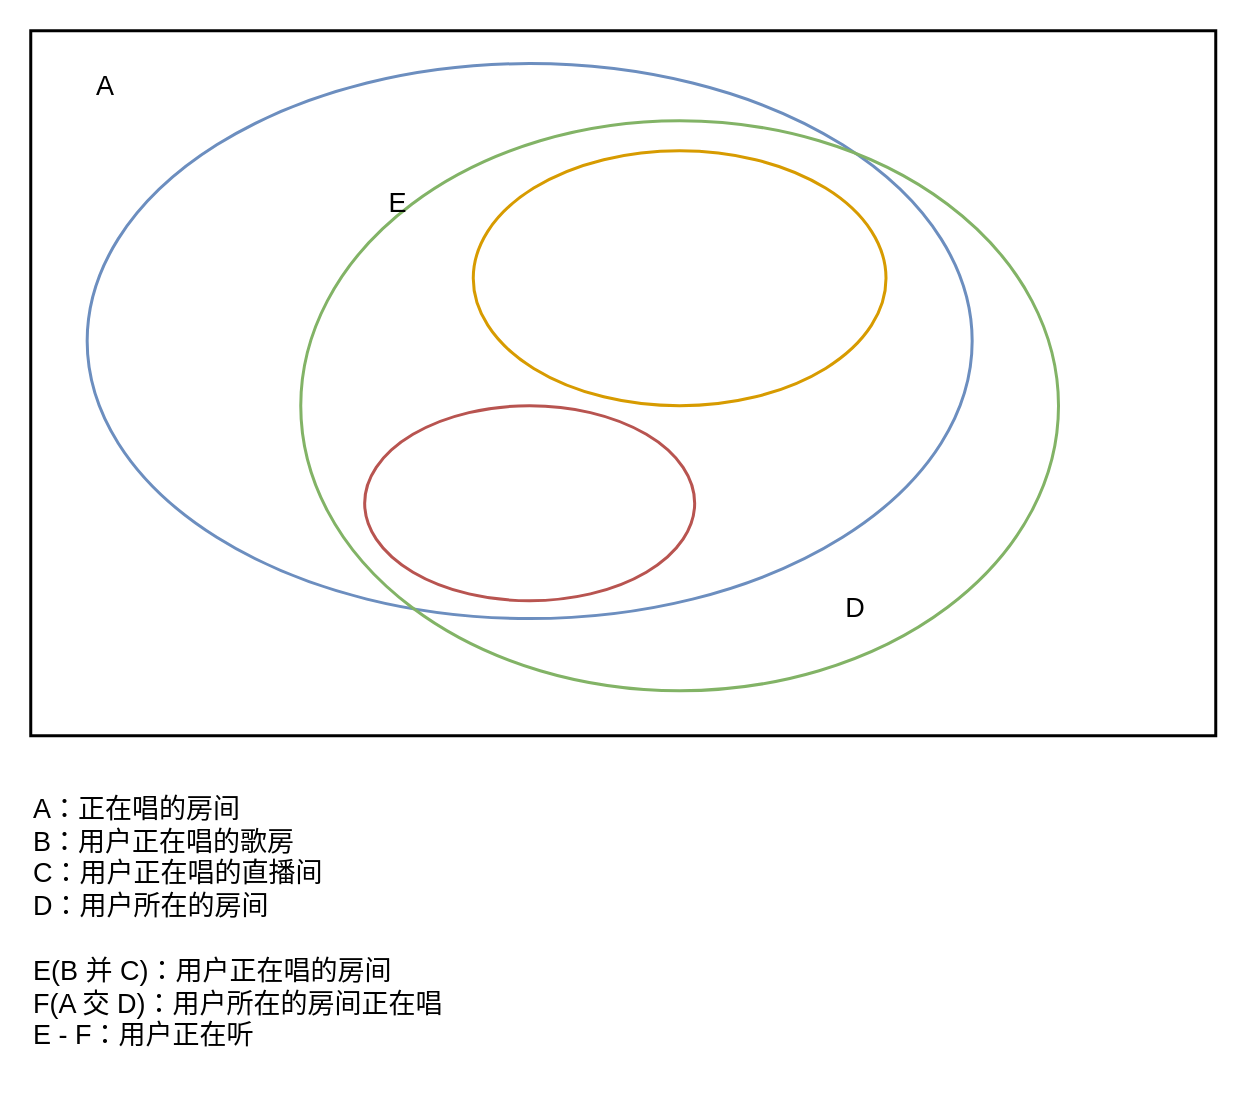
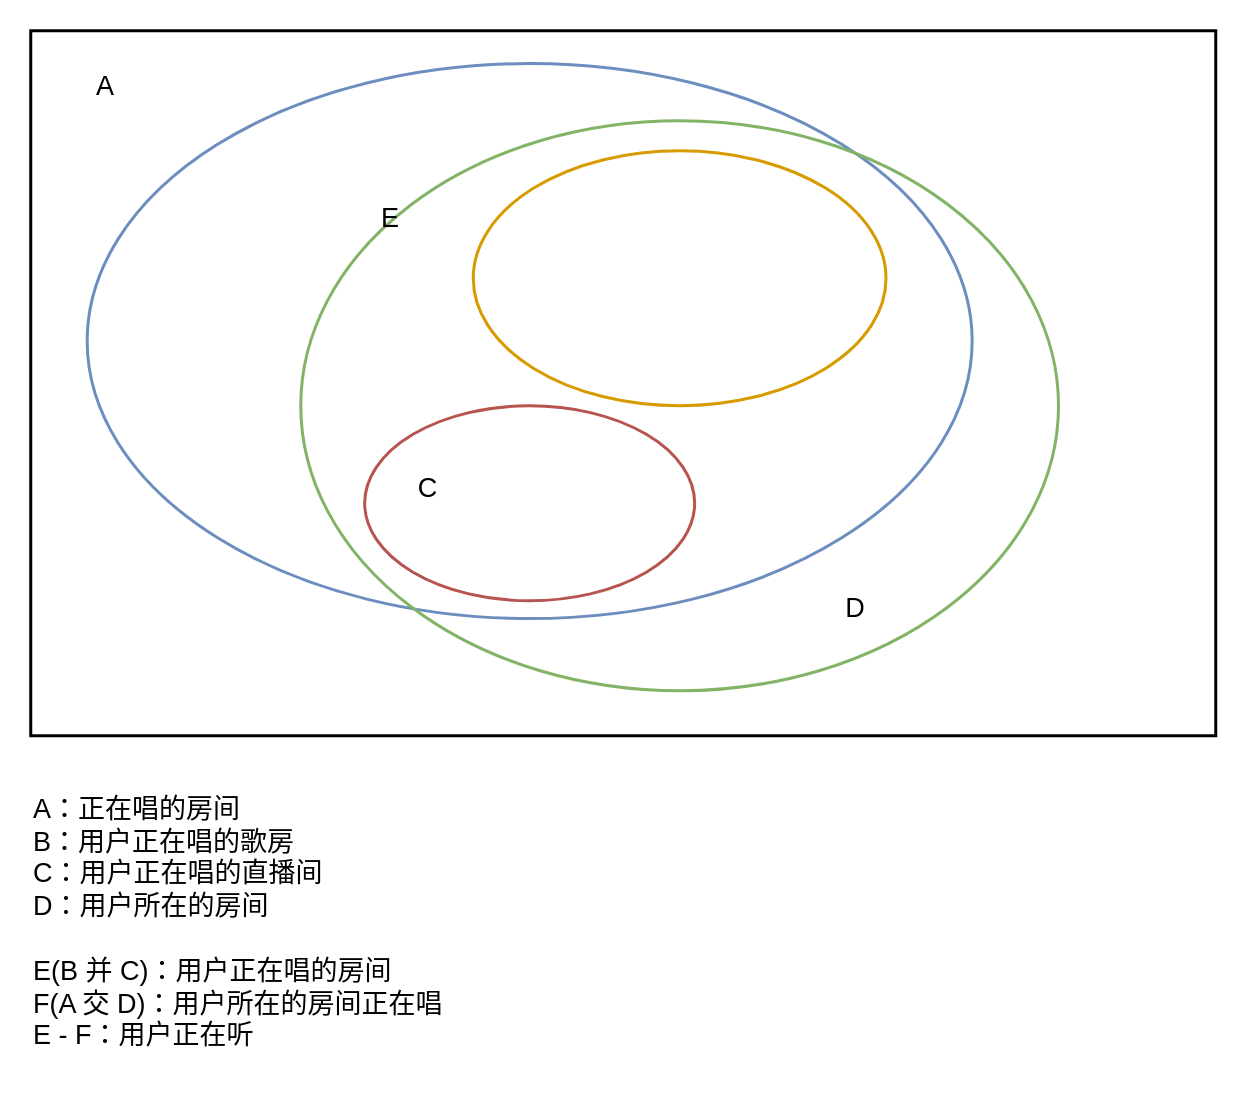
(398, 203) -> (391, 218)
none -> (428, 488)
